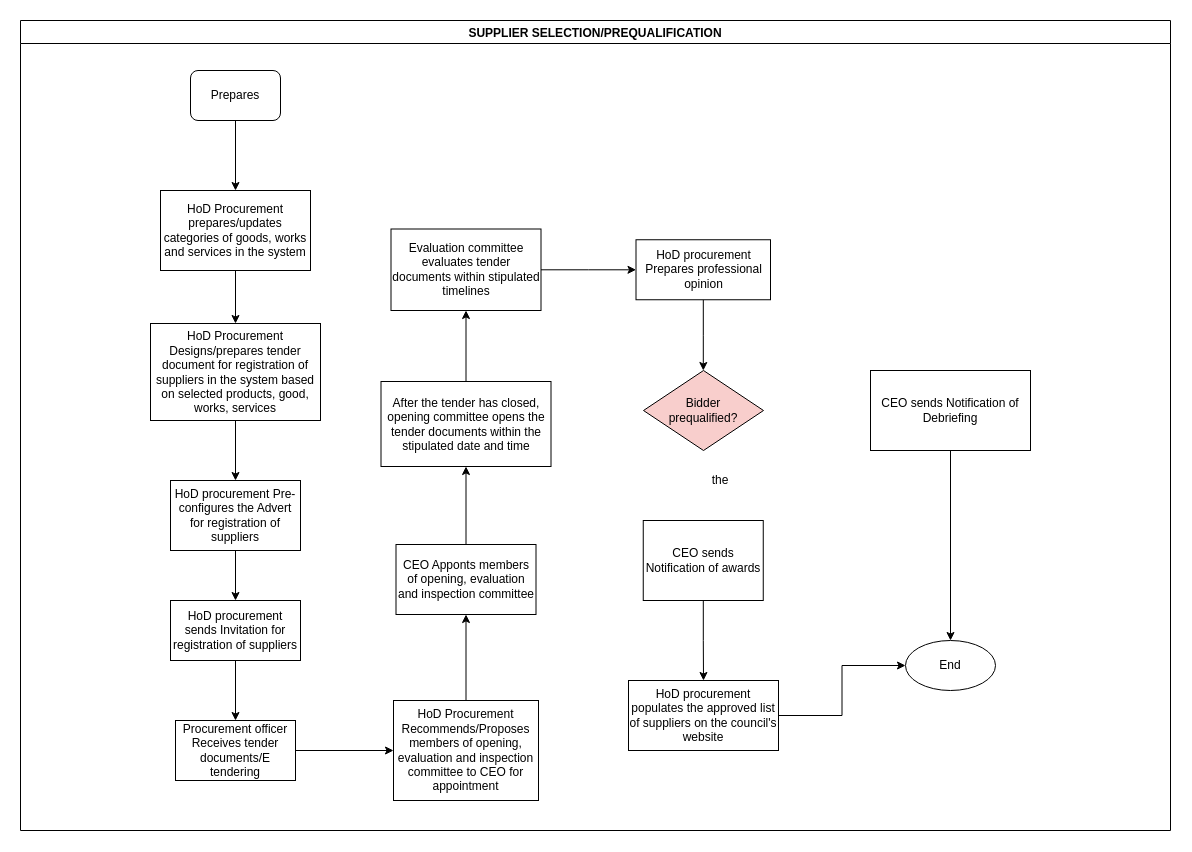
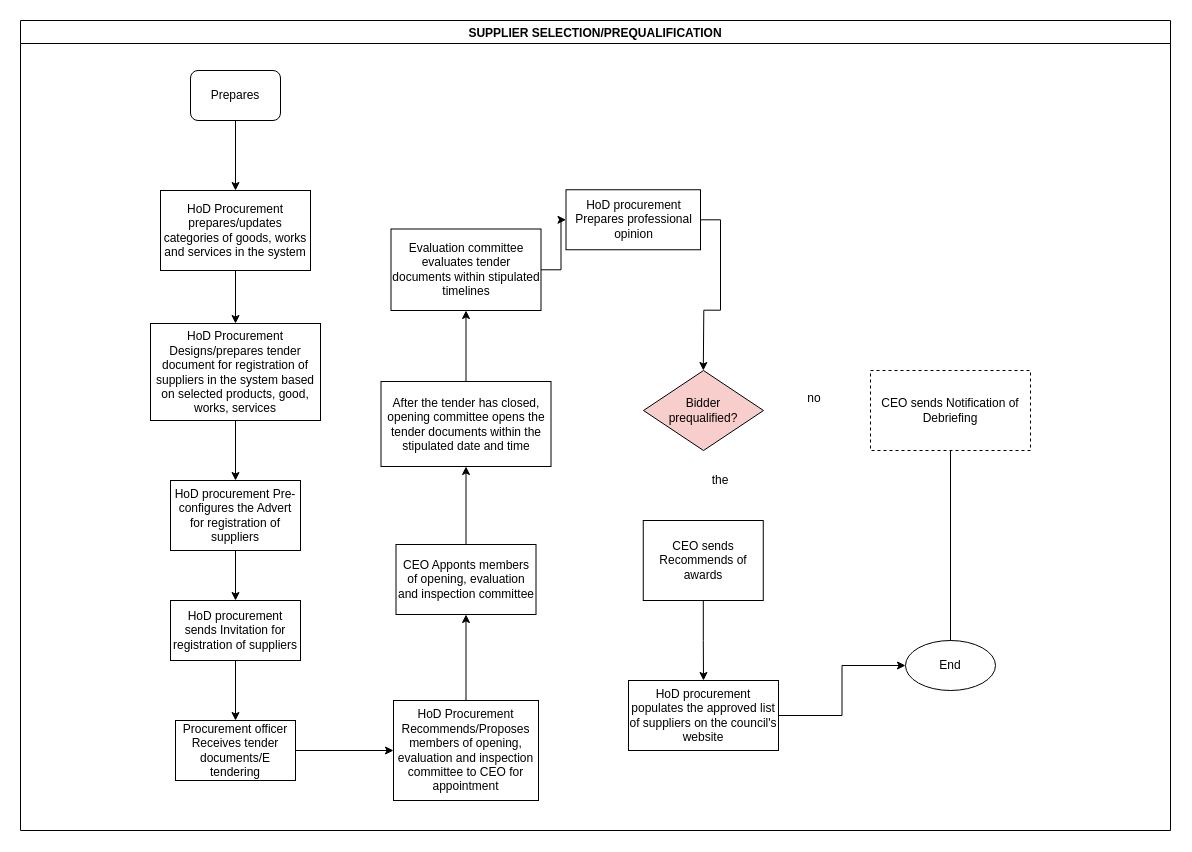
(703, 270) -> (633, 220)
none -> (815, 399)
(951, 411) -> (951, 411)
(704, 561) -> (704, 561)
(951, 632) -> (951, 635)
